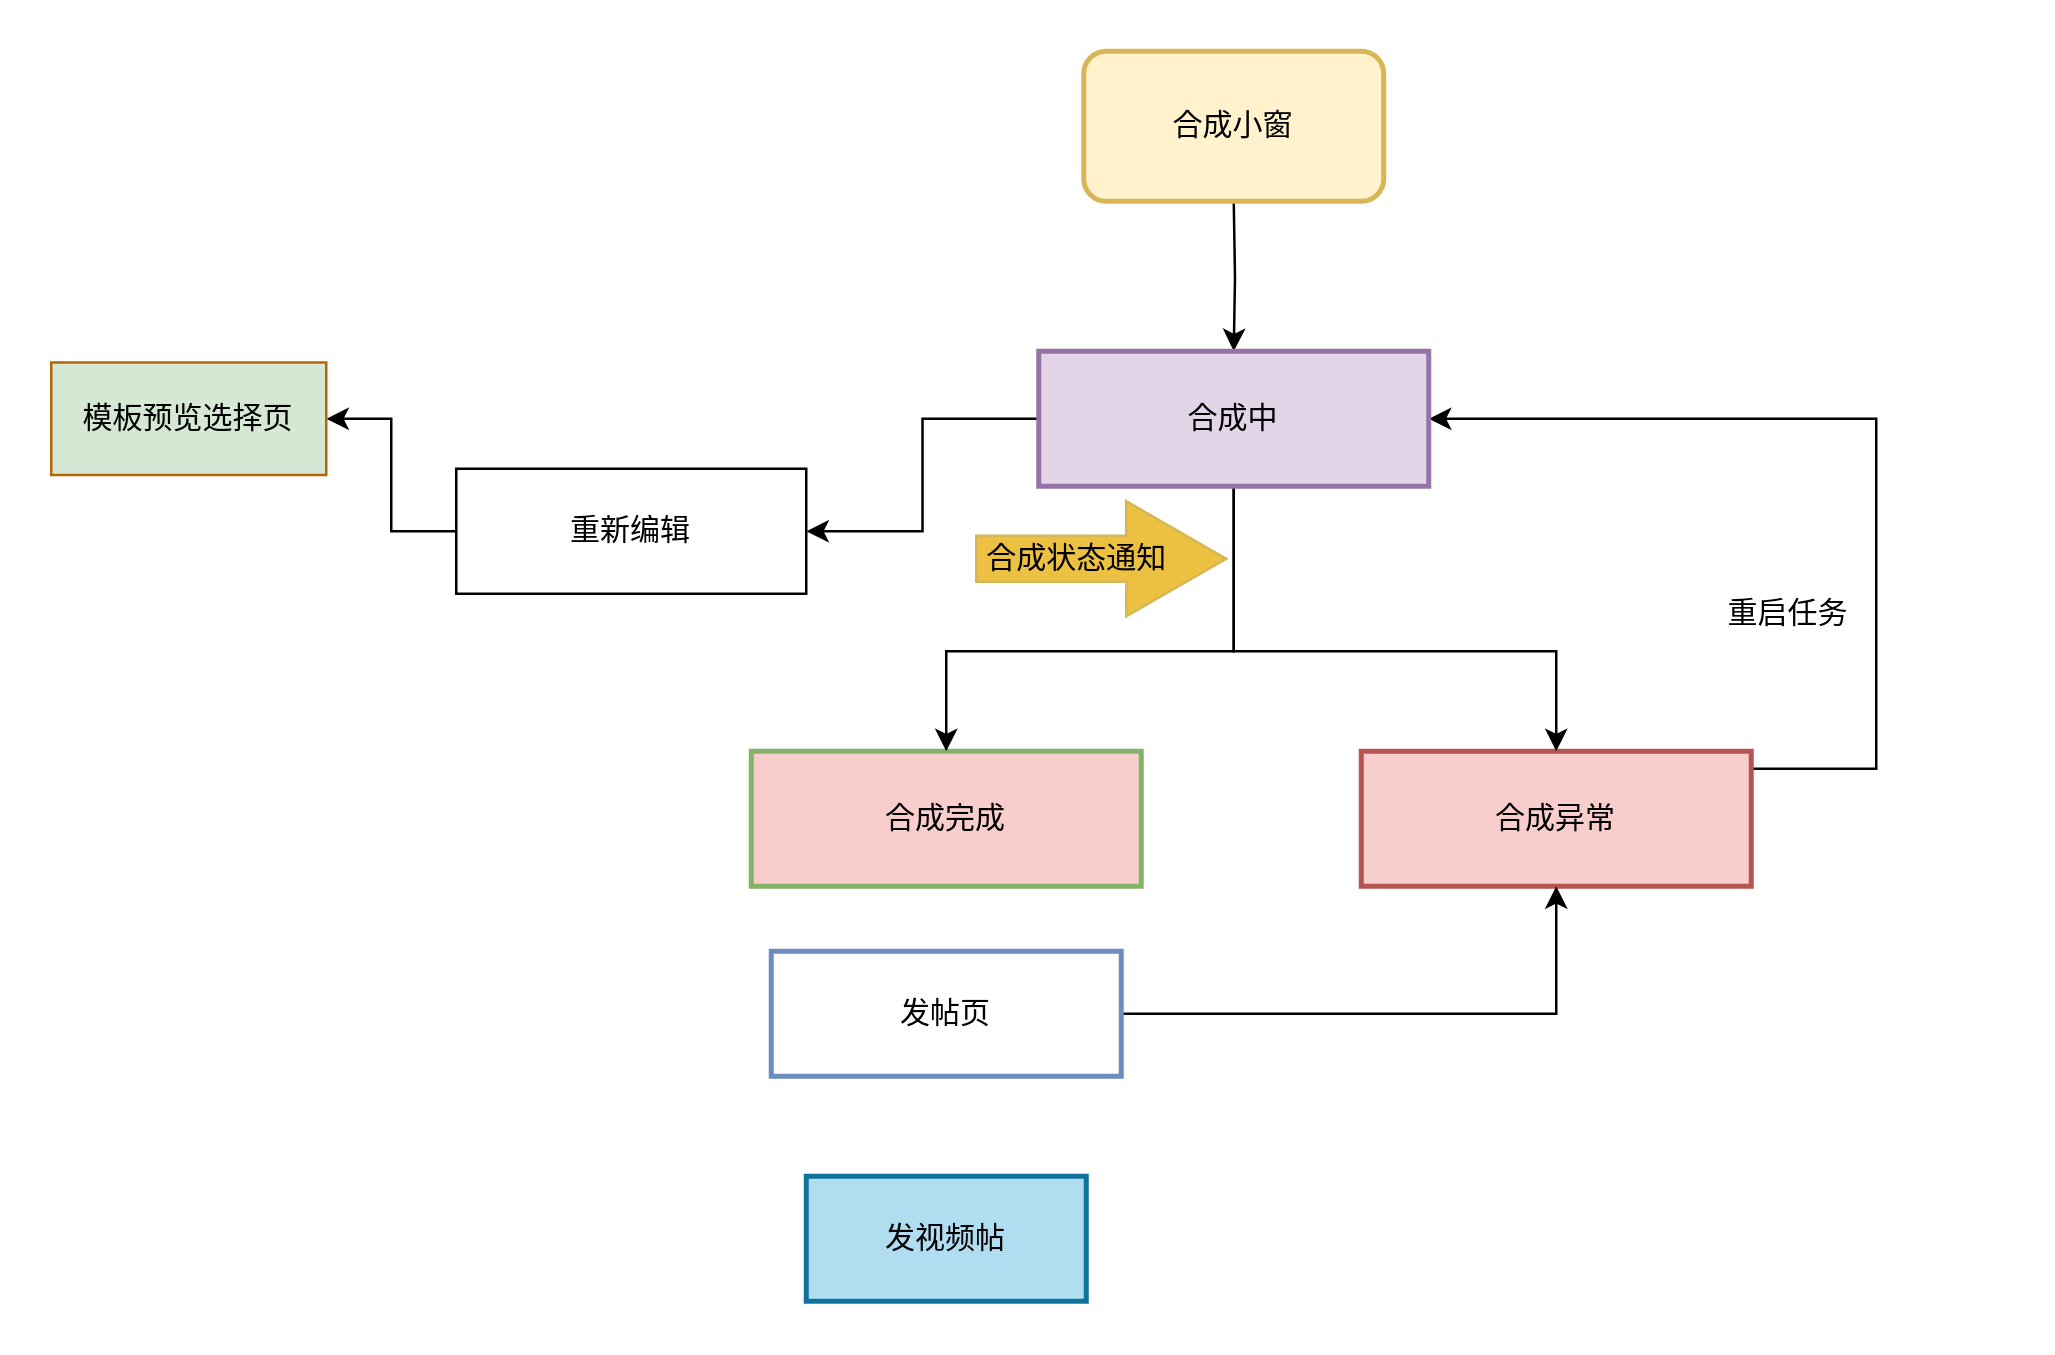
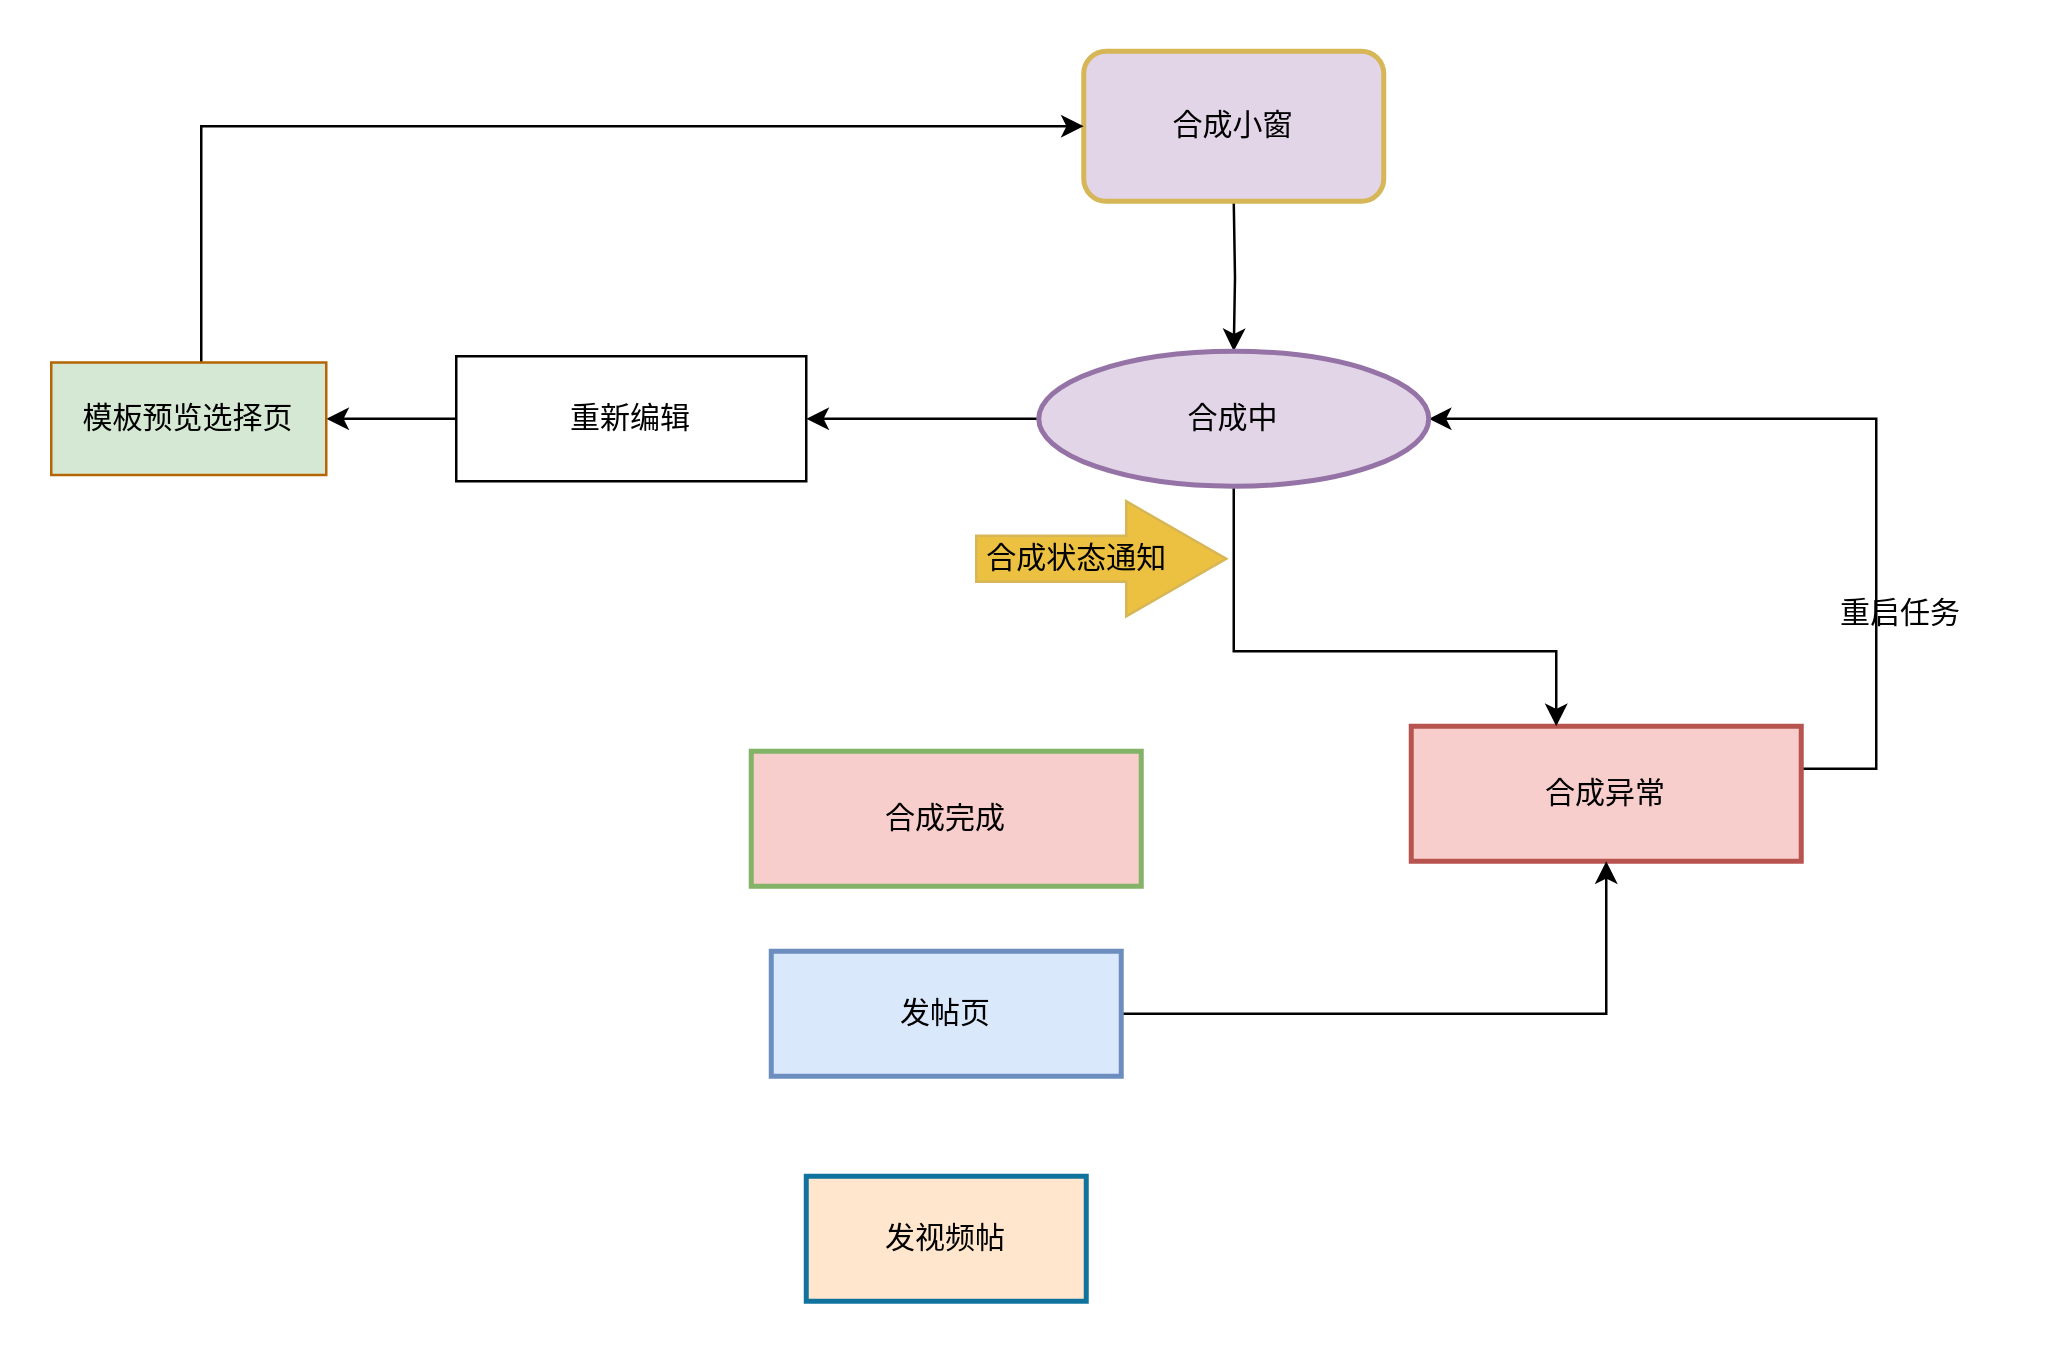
none -> (516, 126)
(1234, 126) -> (1234, 126)
(1234, 419) -> (1234, 419)
(631, 531) -> (631, 419)
(1801, 614) -> (1914, 614)
(1045, 651) -> none
(1556, 819) -> (1606, 794)
(946, 1014) -> (946, 1014)
(946, 1239) -> (946, 1239)
